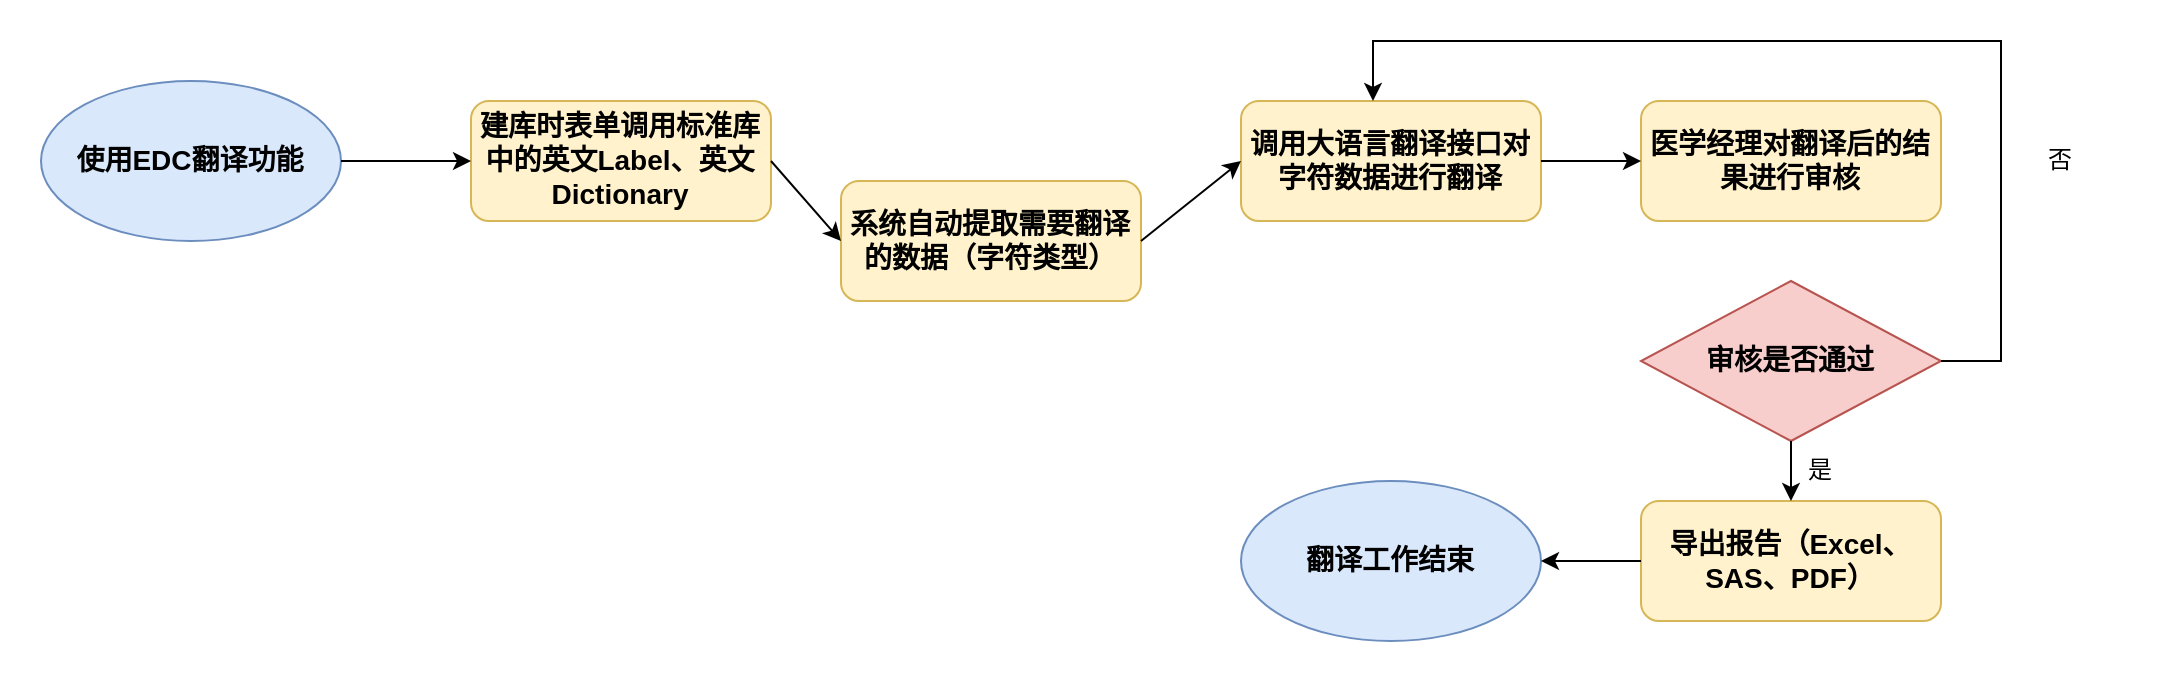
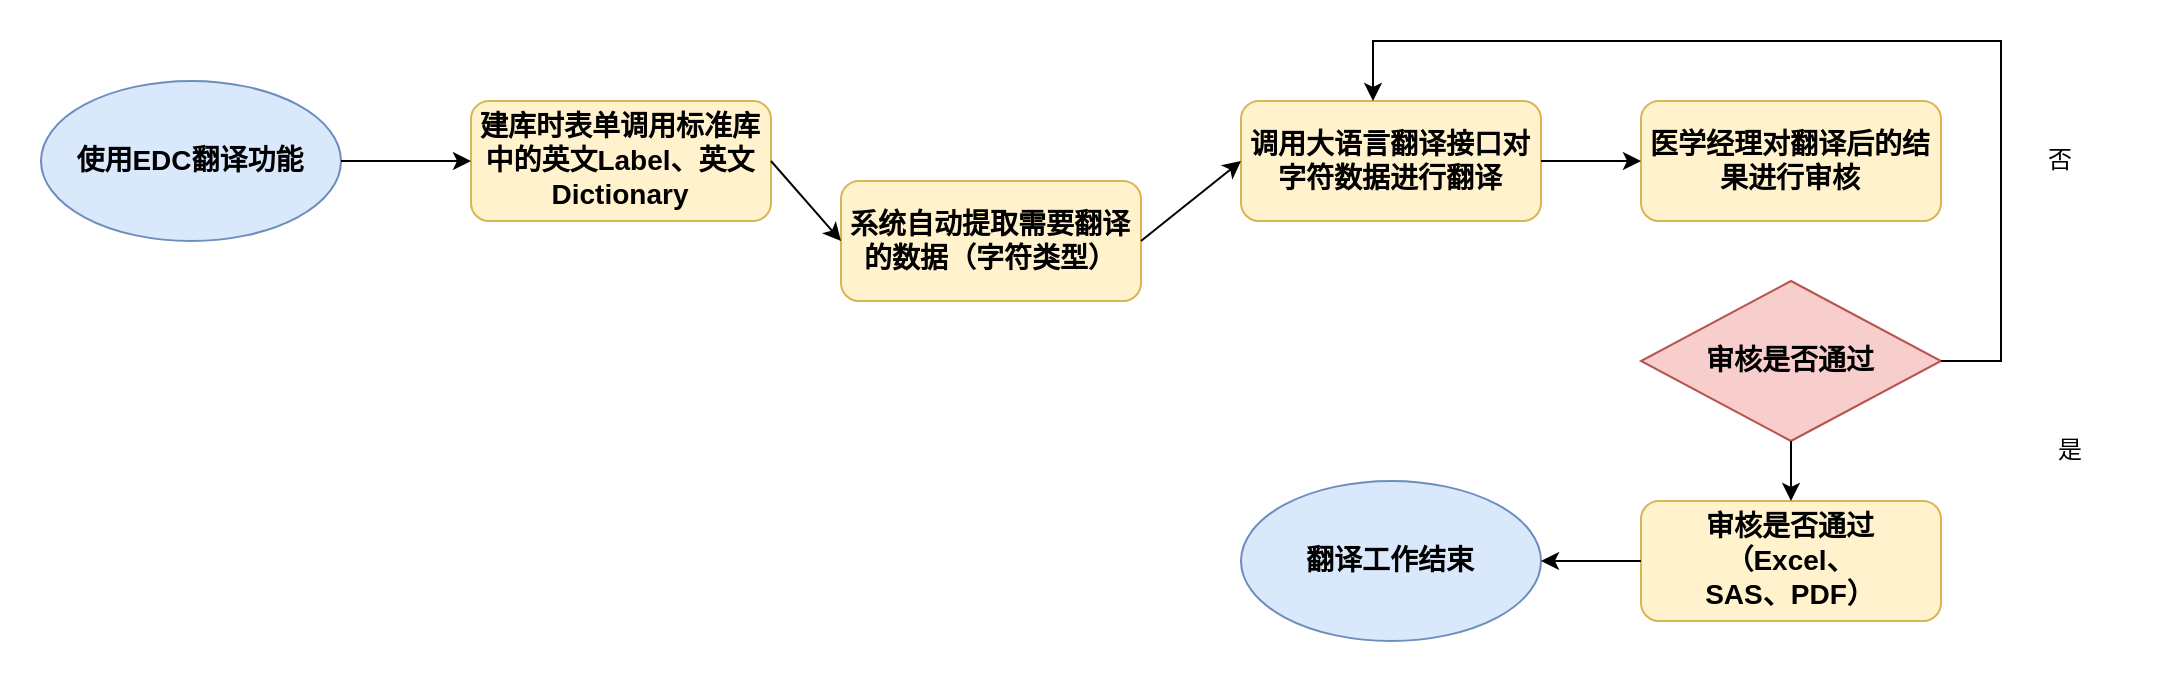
(1821, 471) -> (2071, 451)
(1791, 561) -> (1791, 561)
